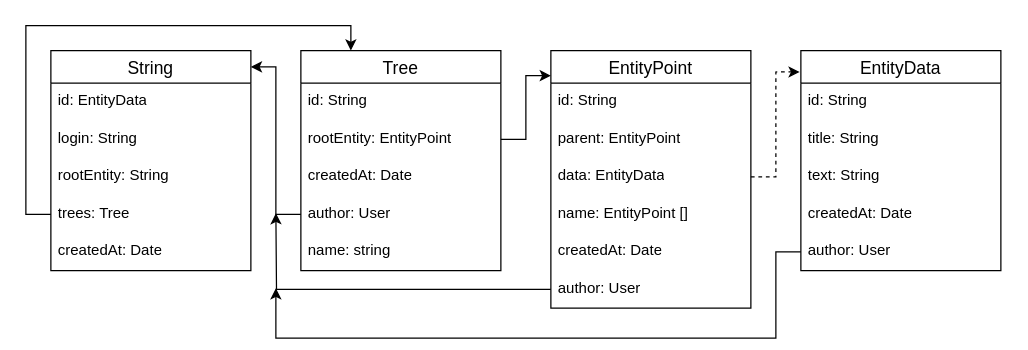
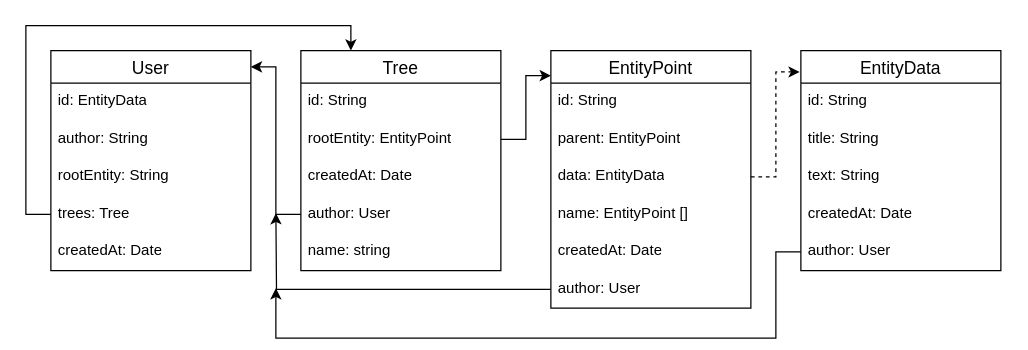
(150, 68) -> (150, 68)
(103, 138) -> (111, 138)
